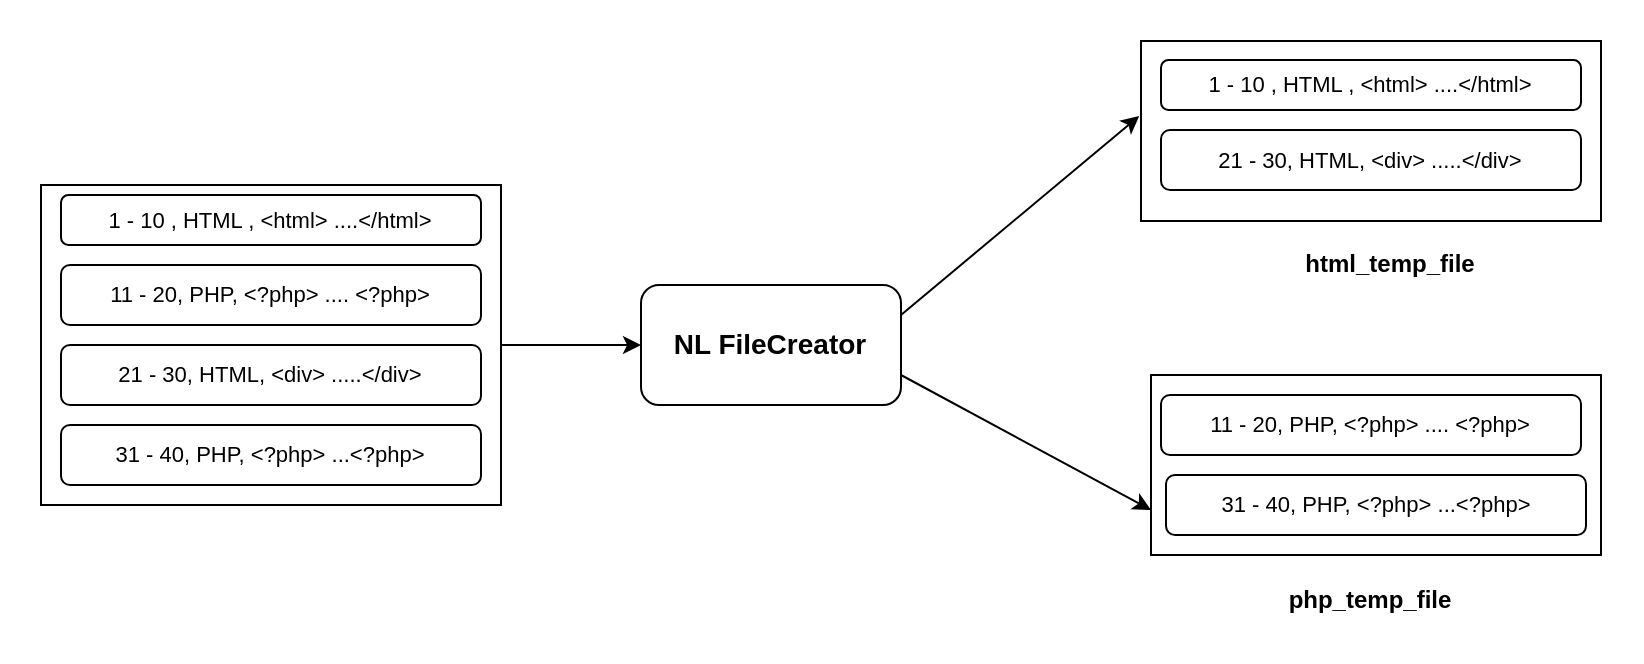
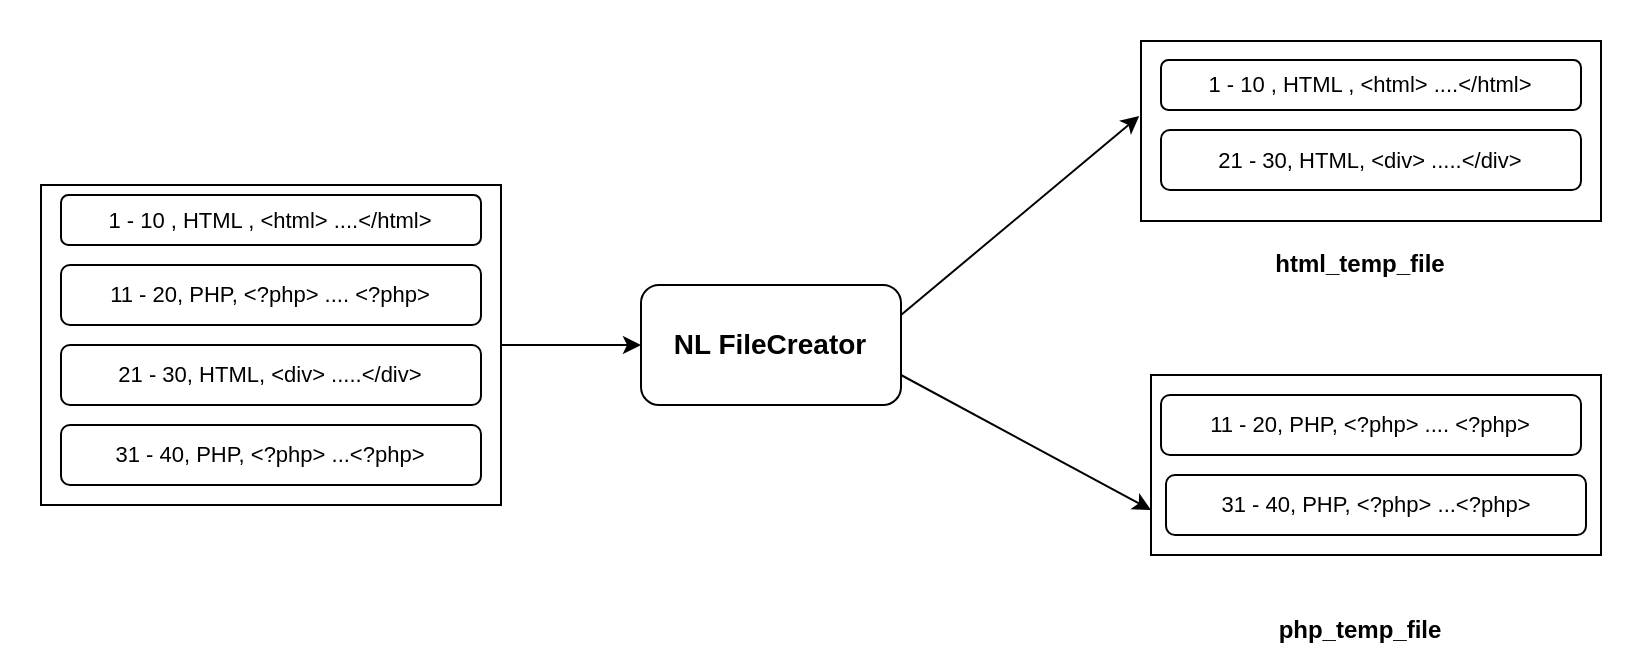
(1391, 265) -> (1361, 265)
(1371, 600) -> (1361, 630)
